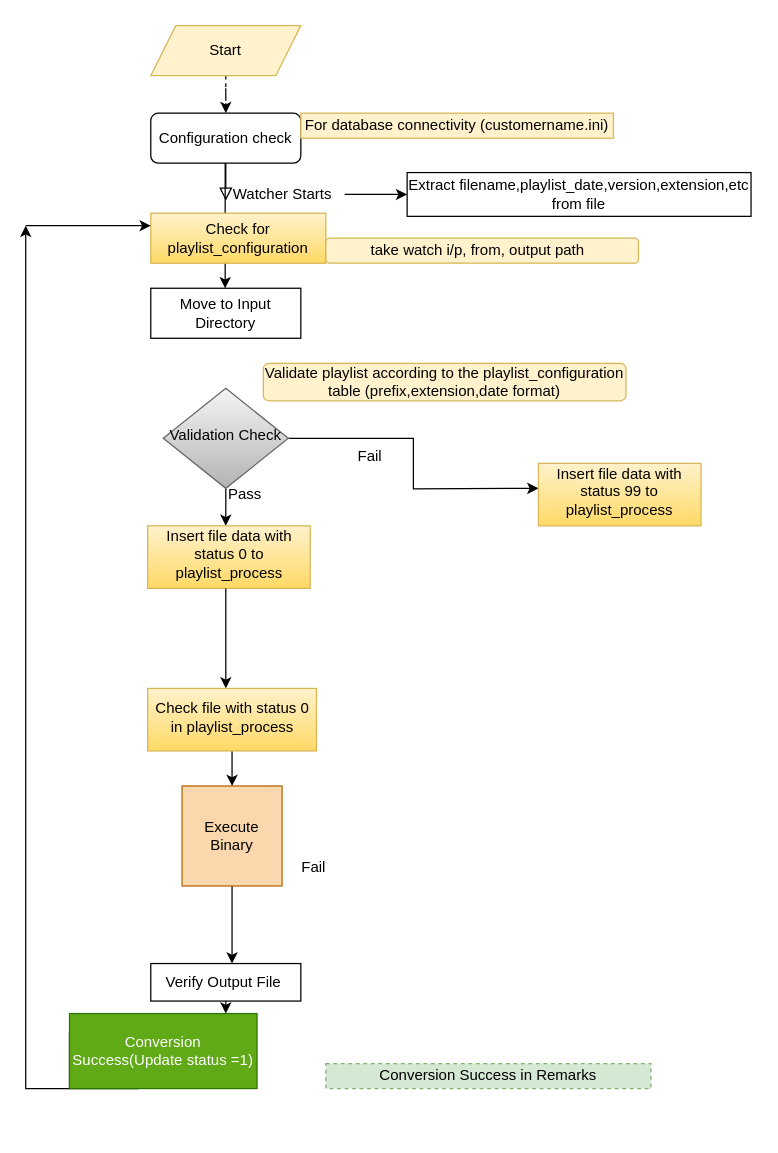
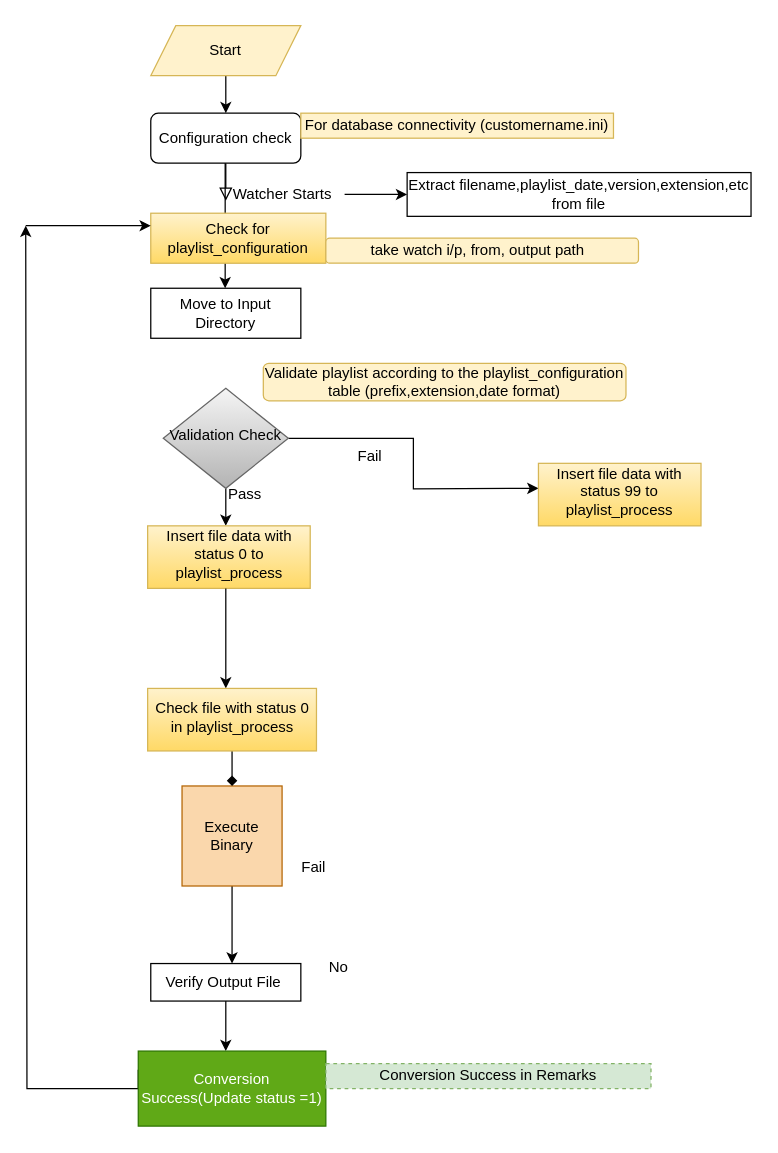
(226, 83) -> (226, 83)
(232, 776) -> (232, 775)
none -> (338, 967)
(163, 1051) -> (232, 1088)
